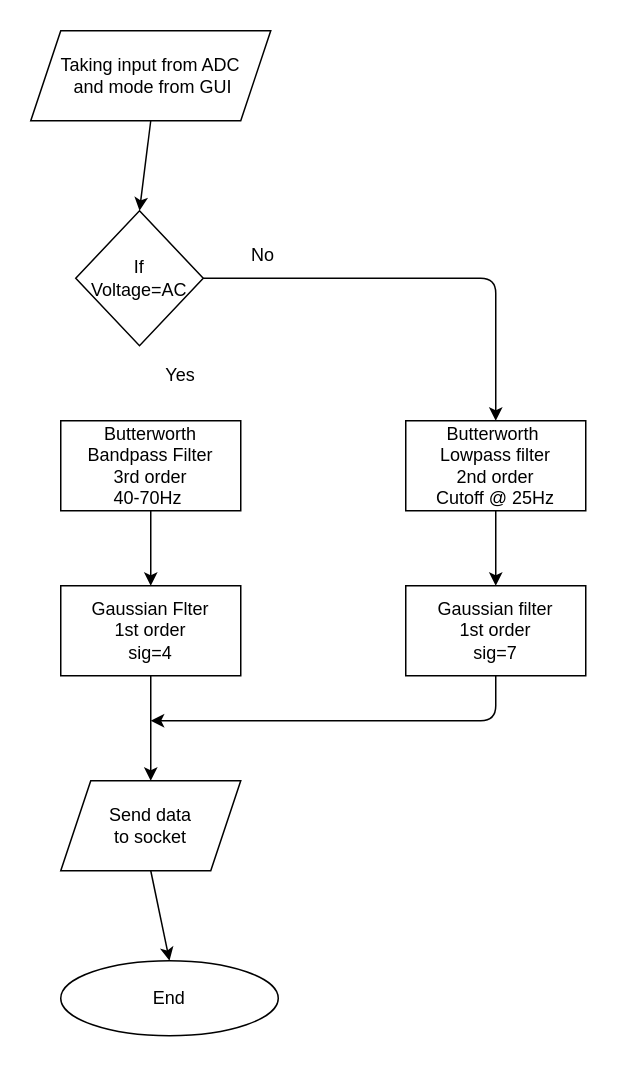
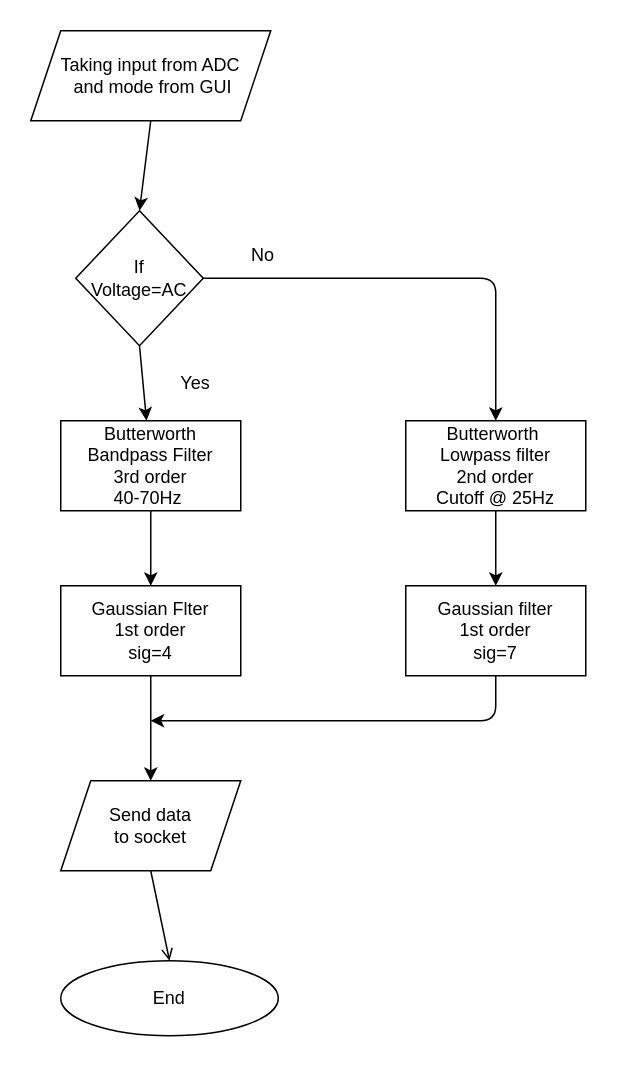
(181, 376) -> (196, 383)
none -> (143, 378)
(167, 949) -> (168, 952)
